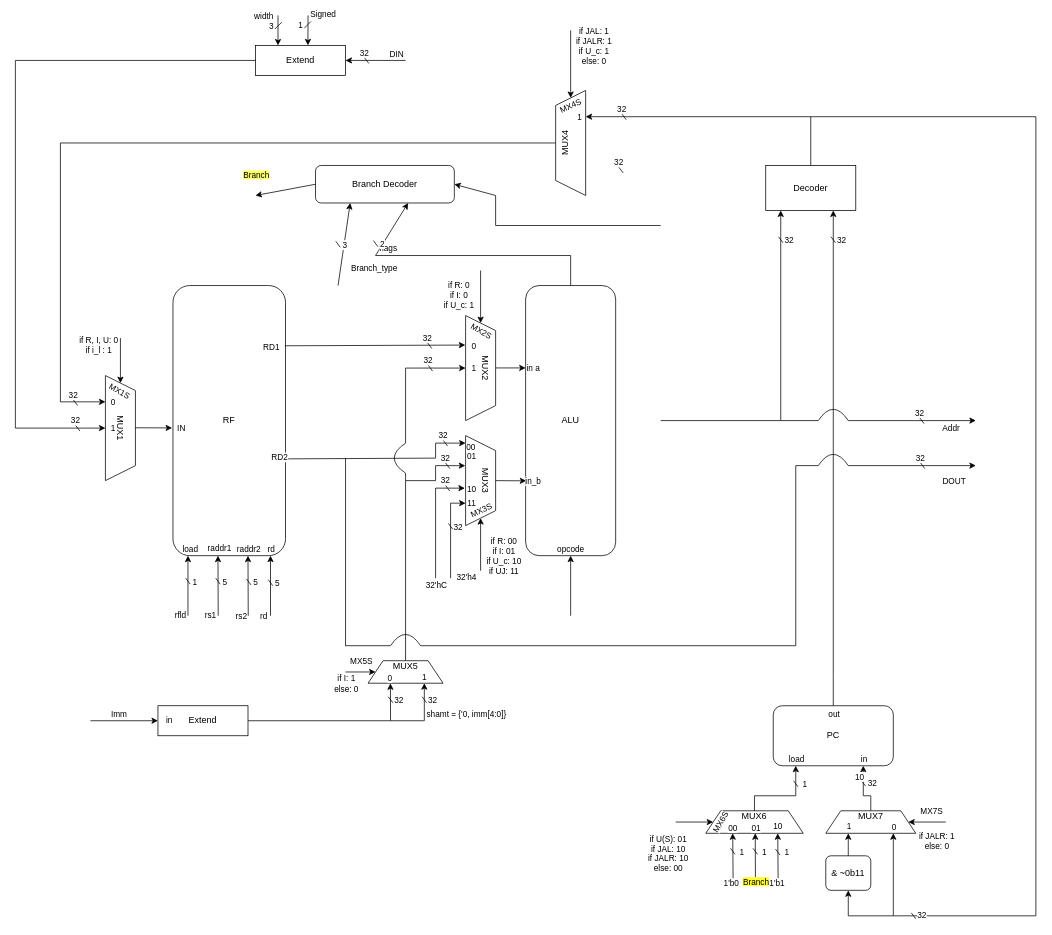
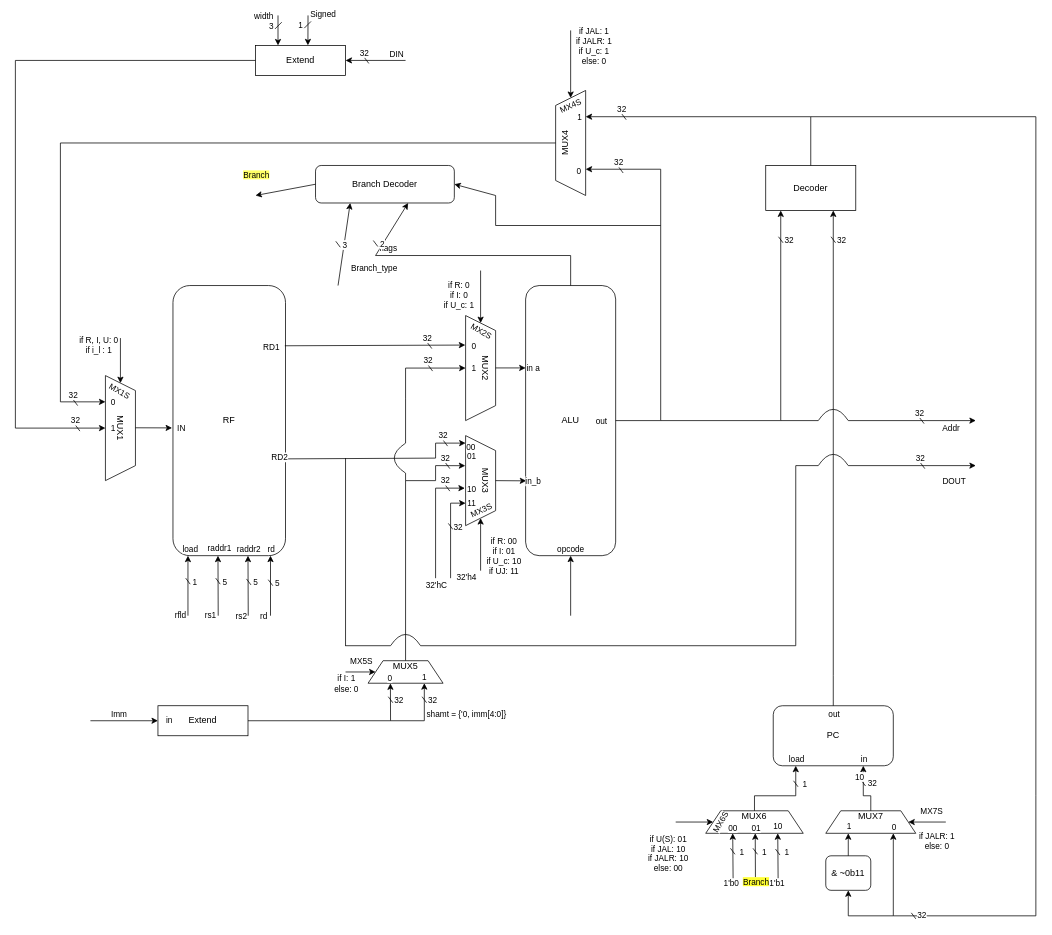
none -> (660, 282)
